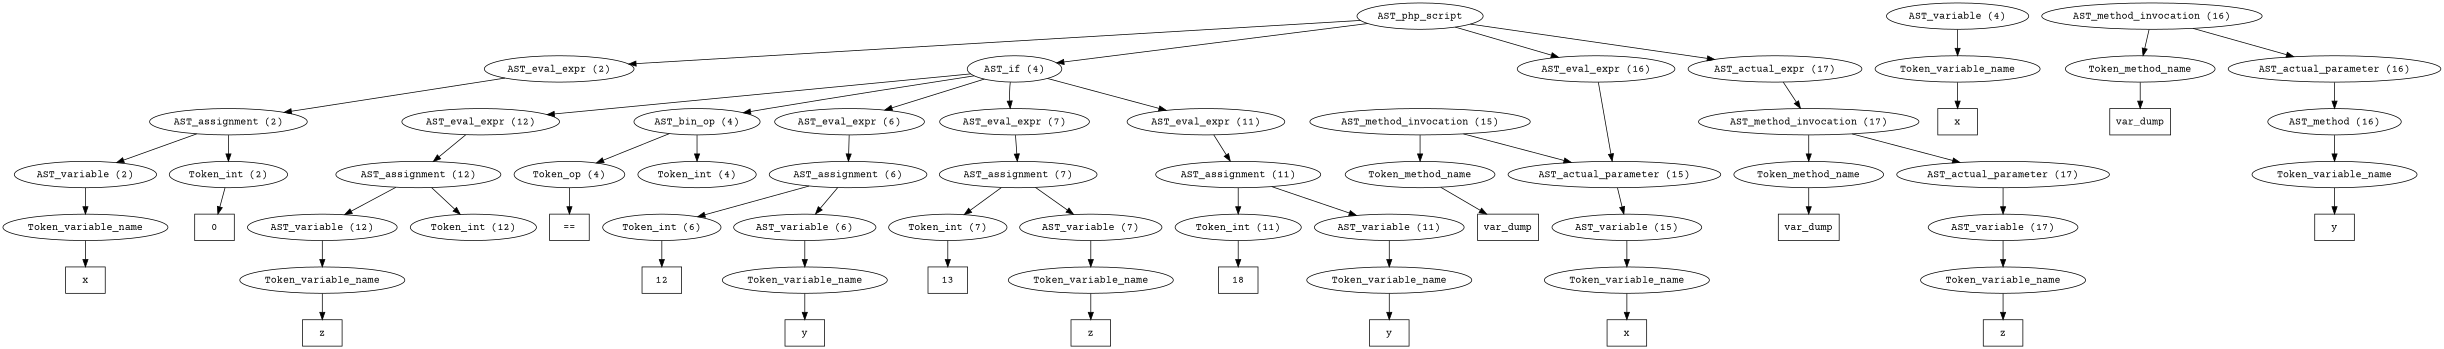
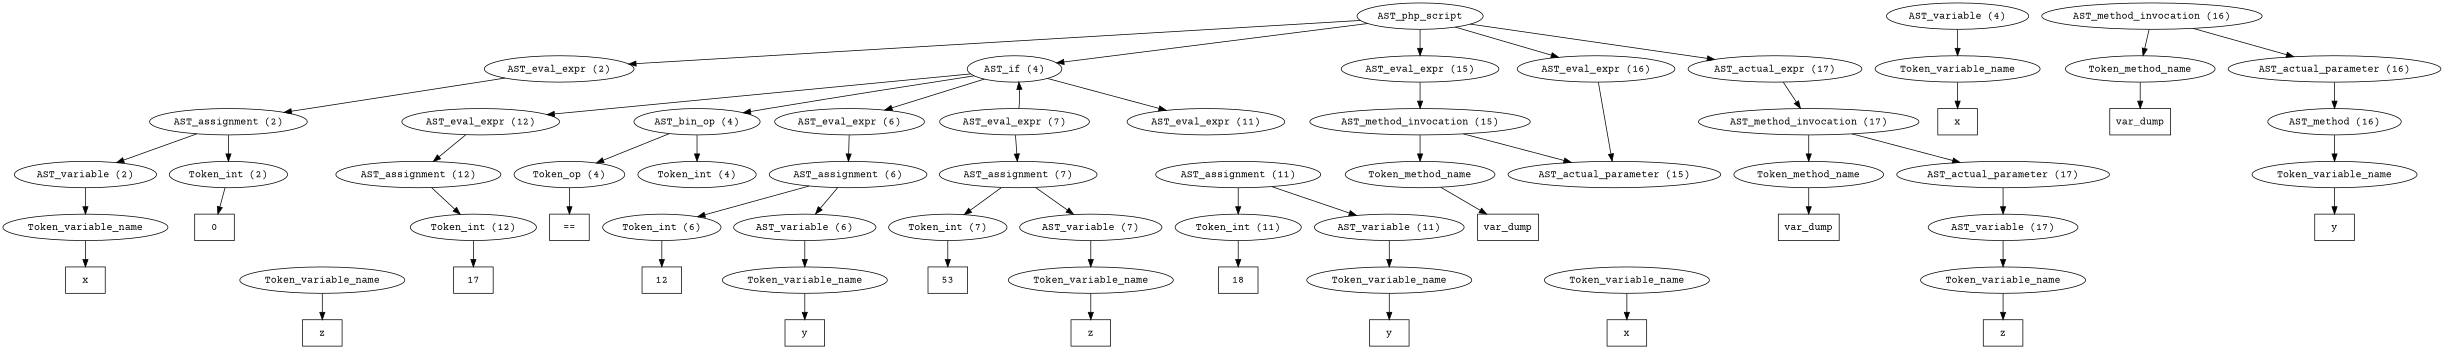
none -> (1420, 69)
(1010, 92) -> (1020, 99)
(1220, 145) -> none
(322, 227) -> none
(1627, 227) -> none
none -> (473, 280)
(948, 280) -> (948, 280)
